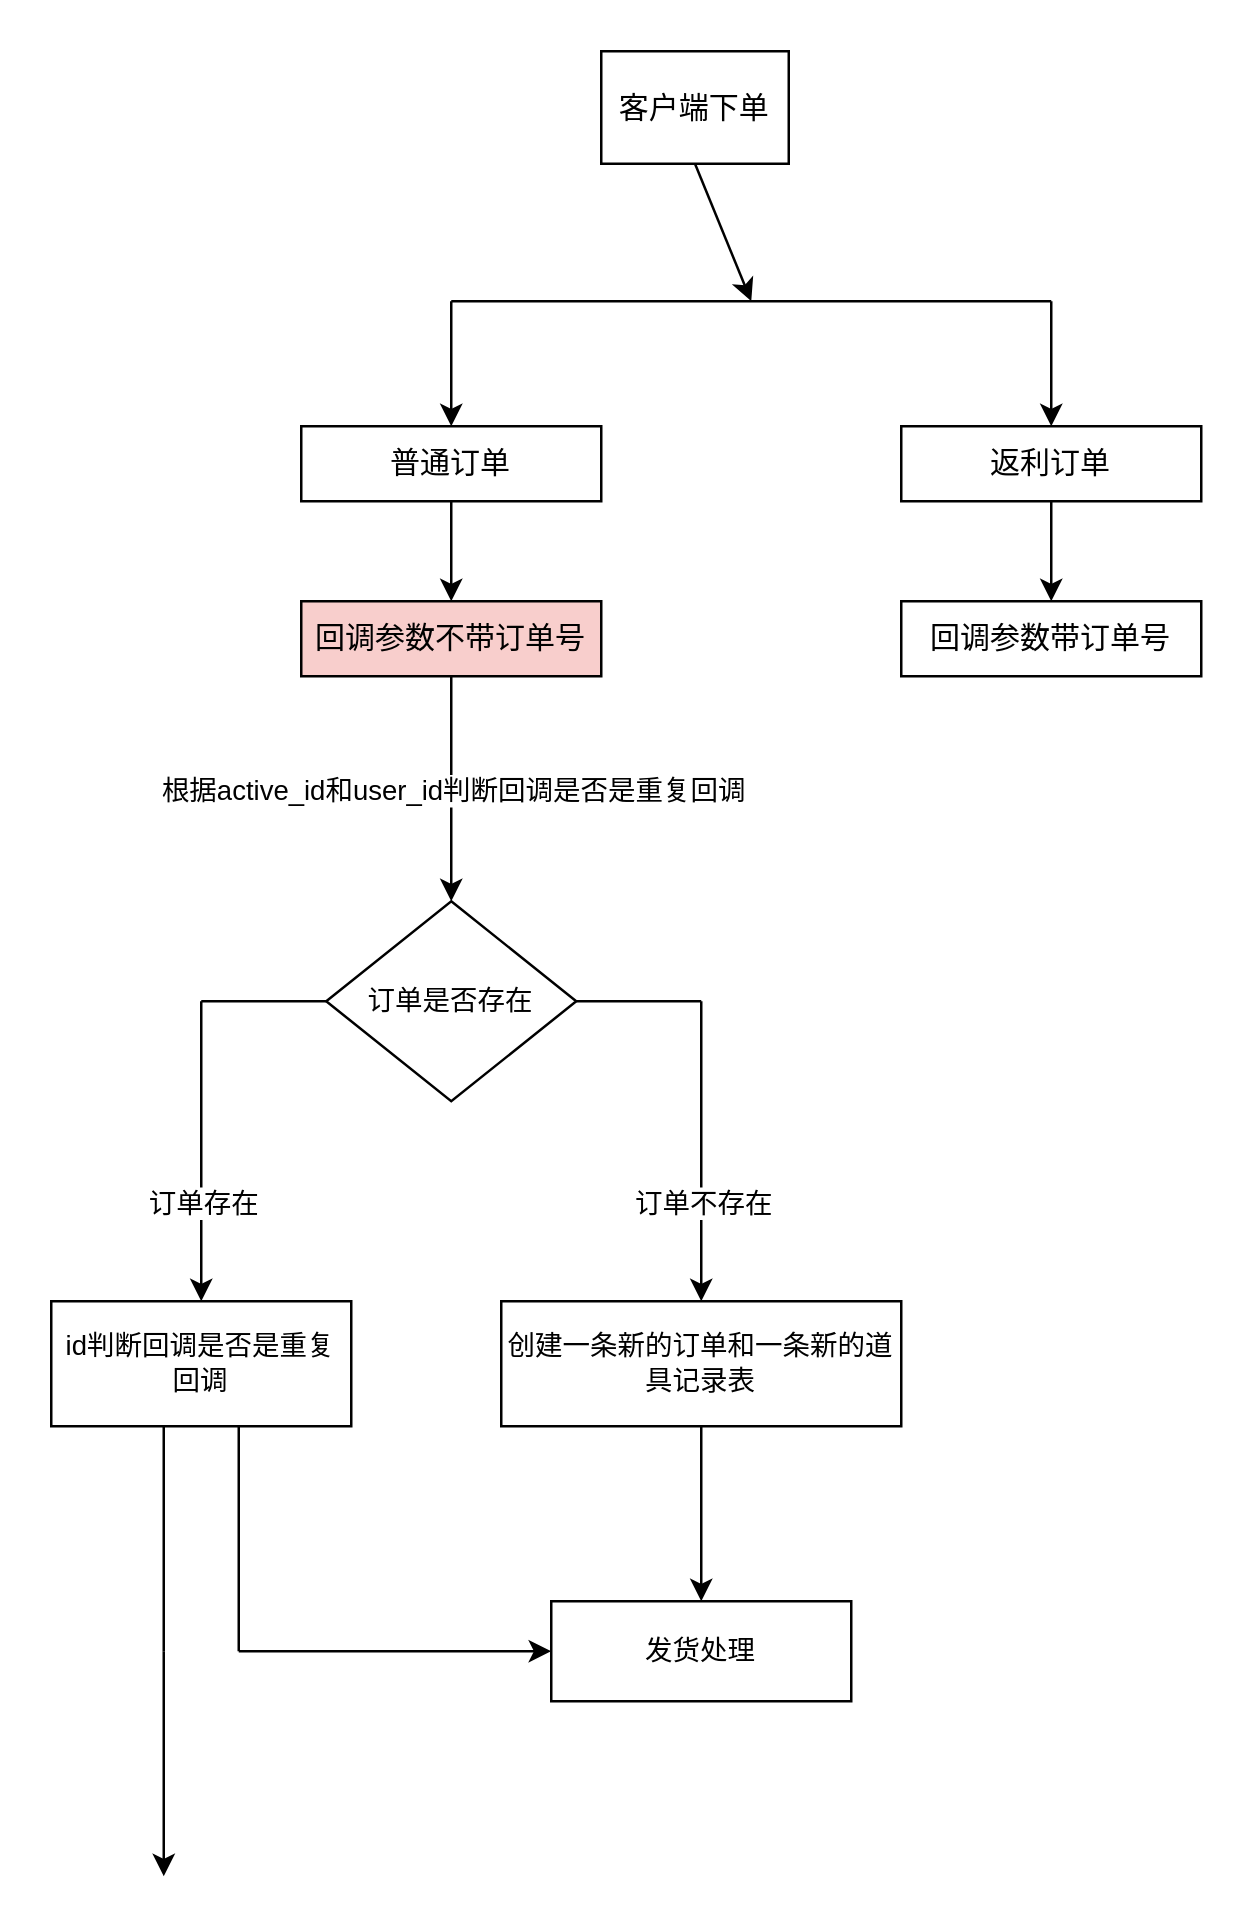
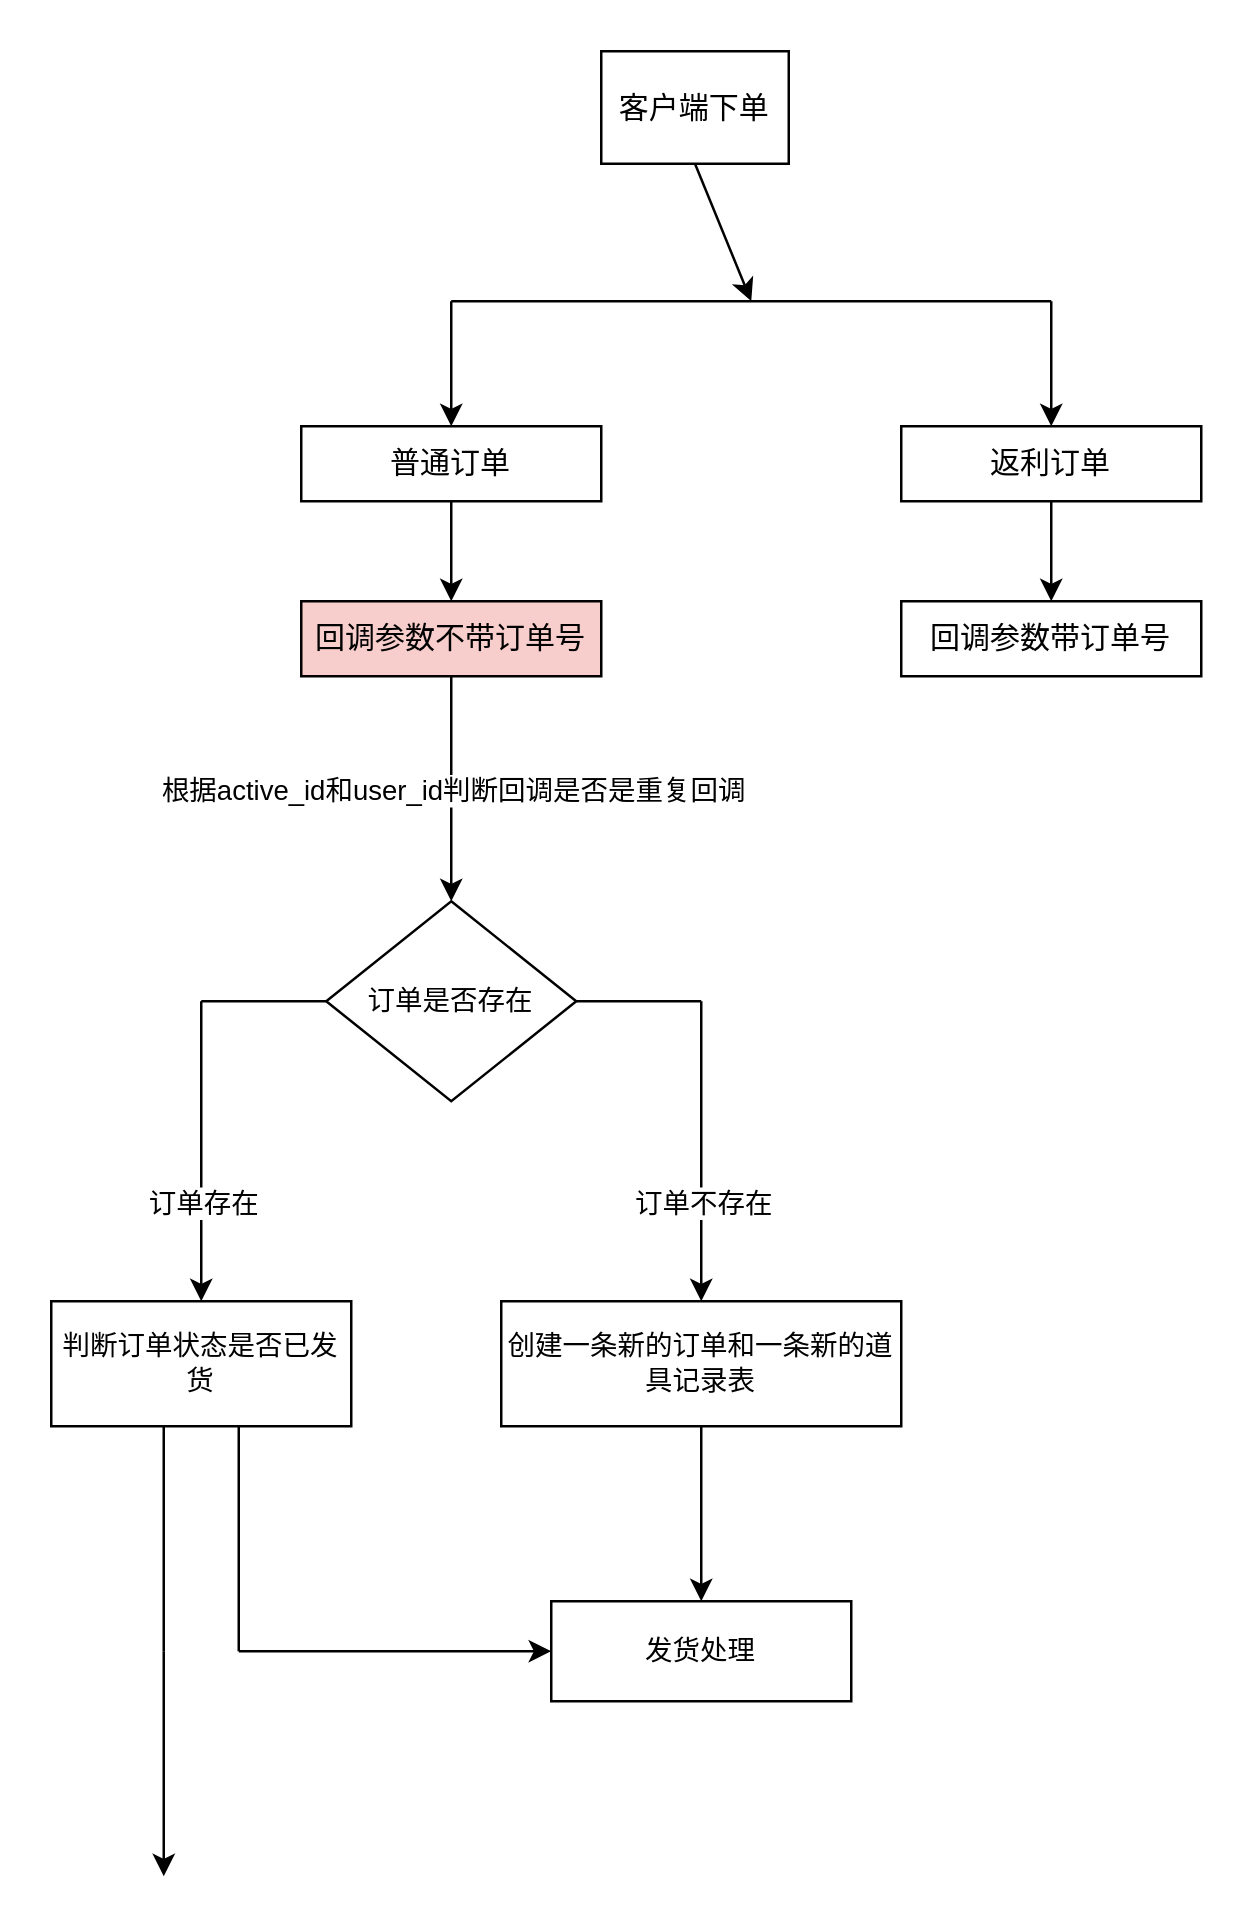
(201, 1364) -> (201, 1364)
